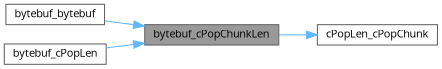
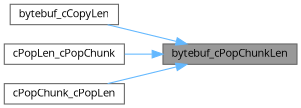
(55, 14) -> (64, 14)
(293, 35) -> (138, 54)
(55, 54) -> (64, 94)
